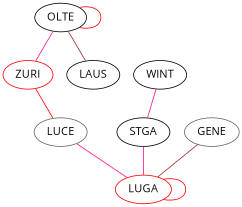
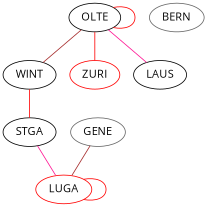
none -> (177, 18)
(44, 46) -> (95, 46)
none -> (62, 46)
(77, 46) -> (127, 46)
(152, 103) -> (30, 104)
(61, 132) -> none
